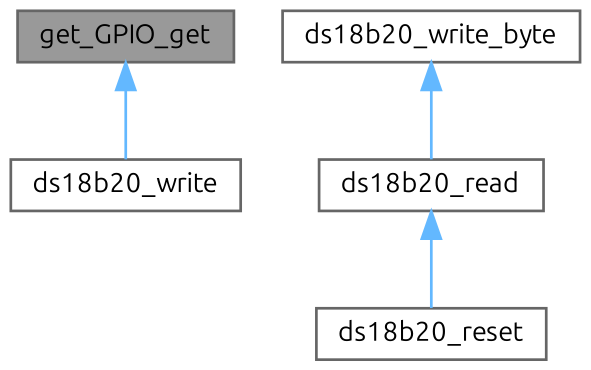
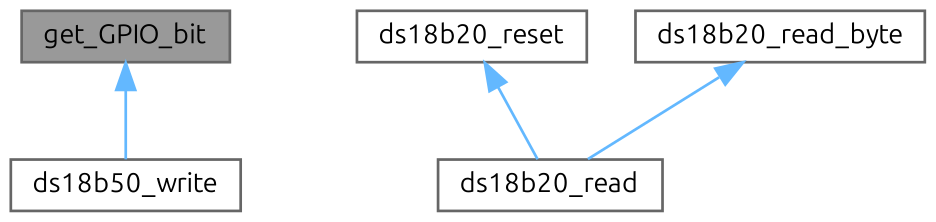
(126, 37) -> (126, 37)
(431, 37) -> (780, 37)
(126, 185) -> (126, 185)
(431, 273) -> (518, 123)
